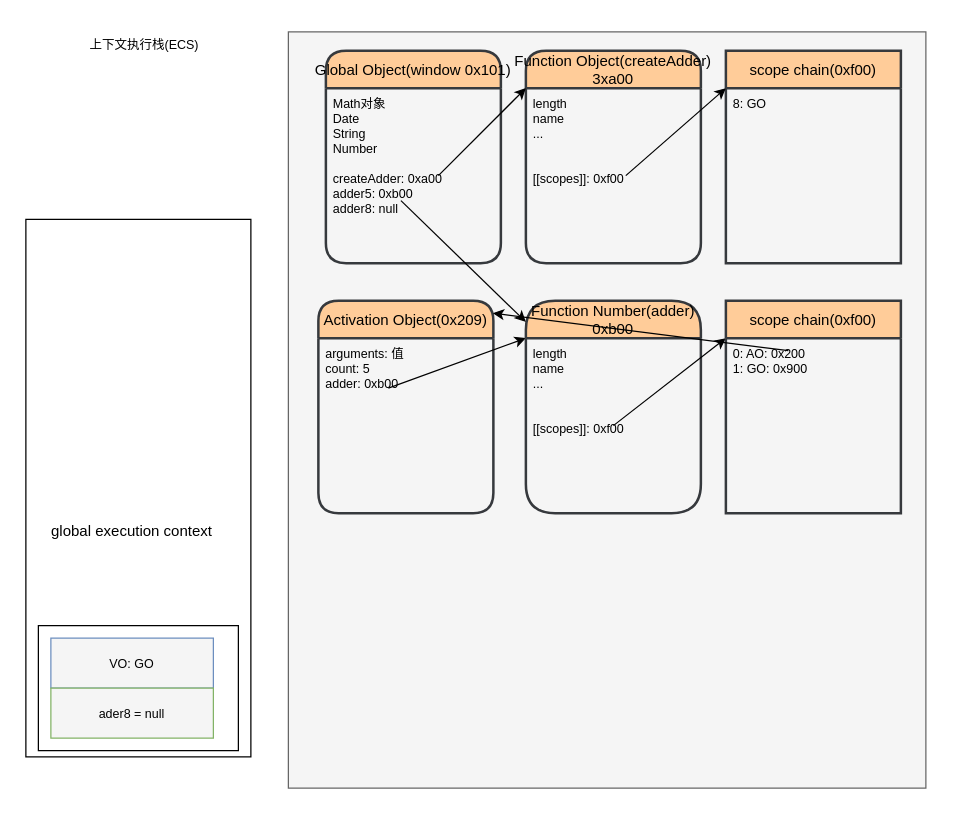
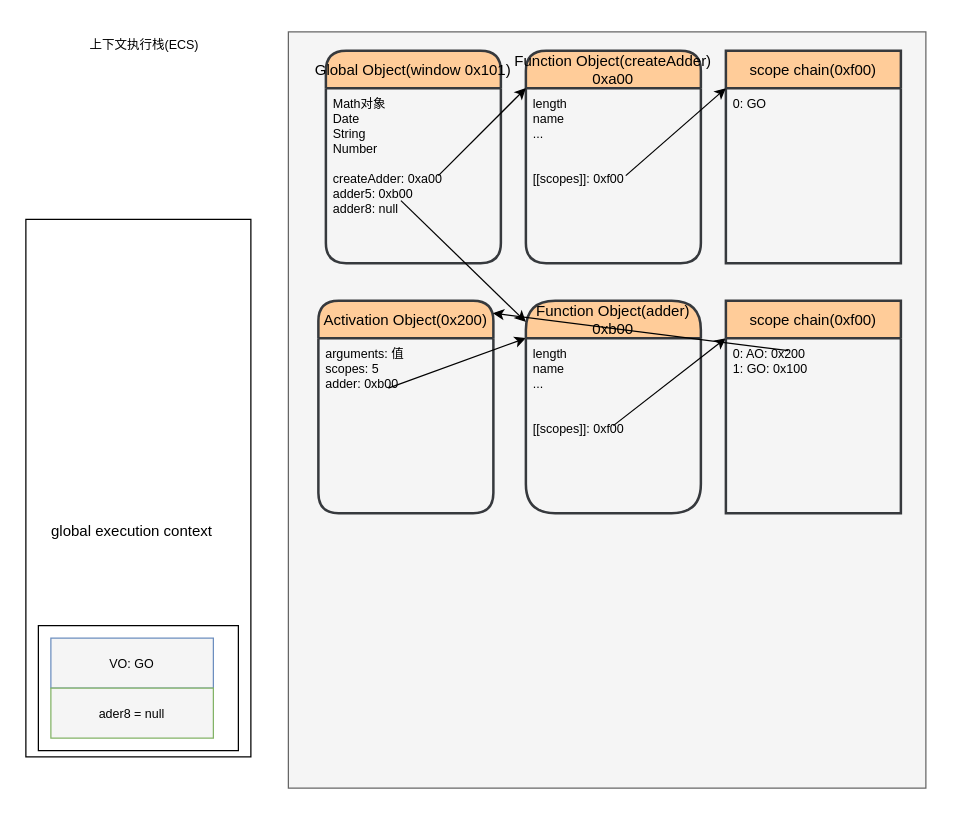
(613, 61) -> (613, 61)
(747, 103) -> (747, 103)
(613, 311) -> (613, 311)
(405, 320) -> (405, 320)
(367, 353) -> (367, 353)
(768, 353) -> (768, 353)
